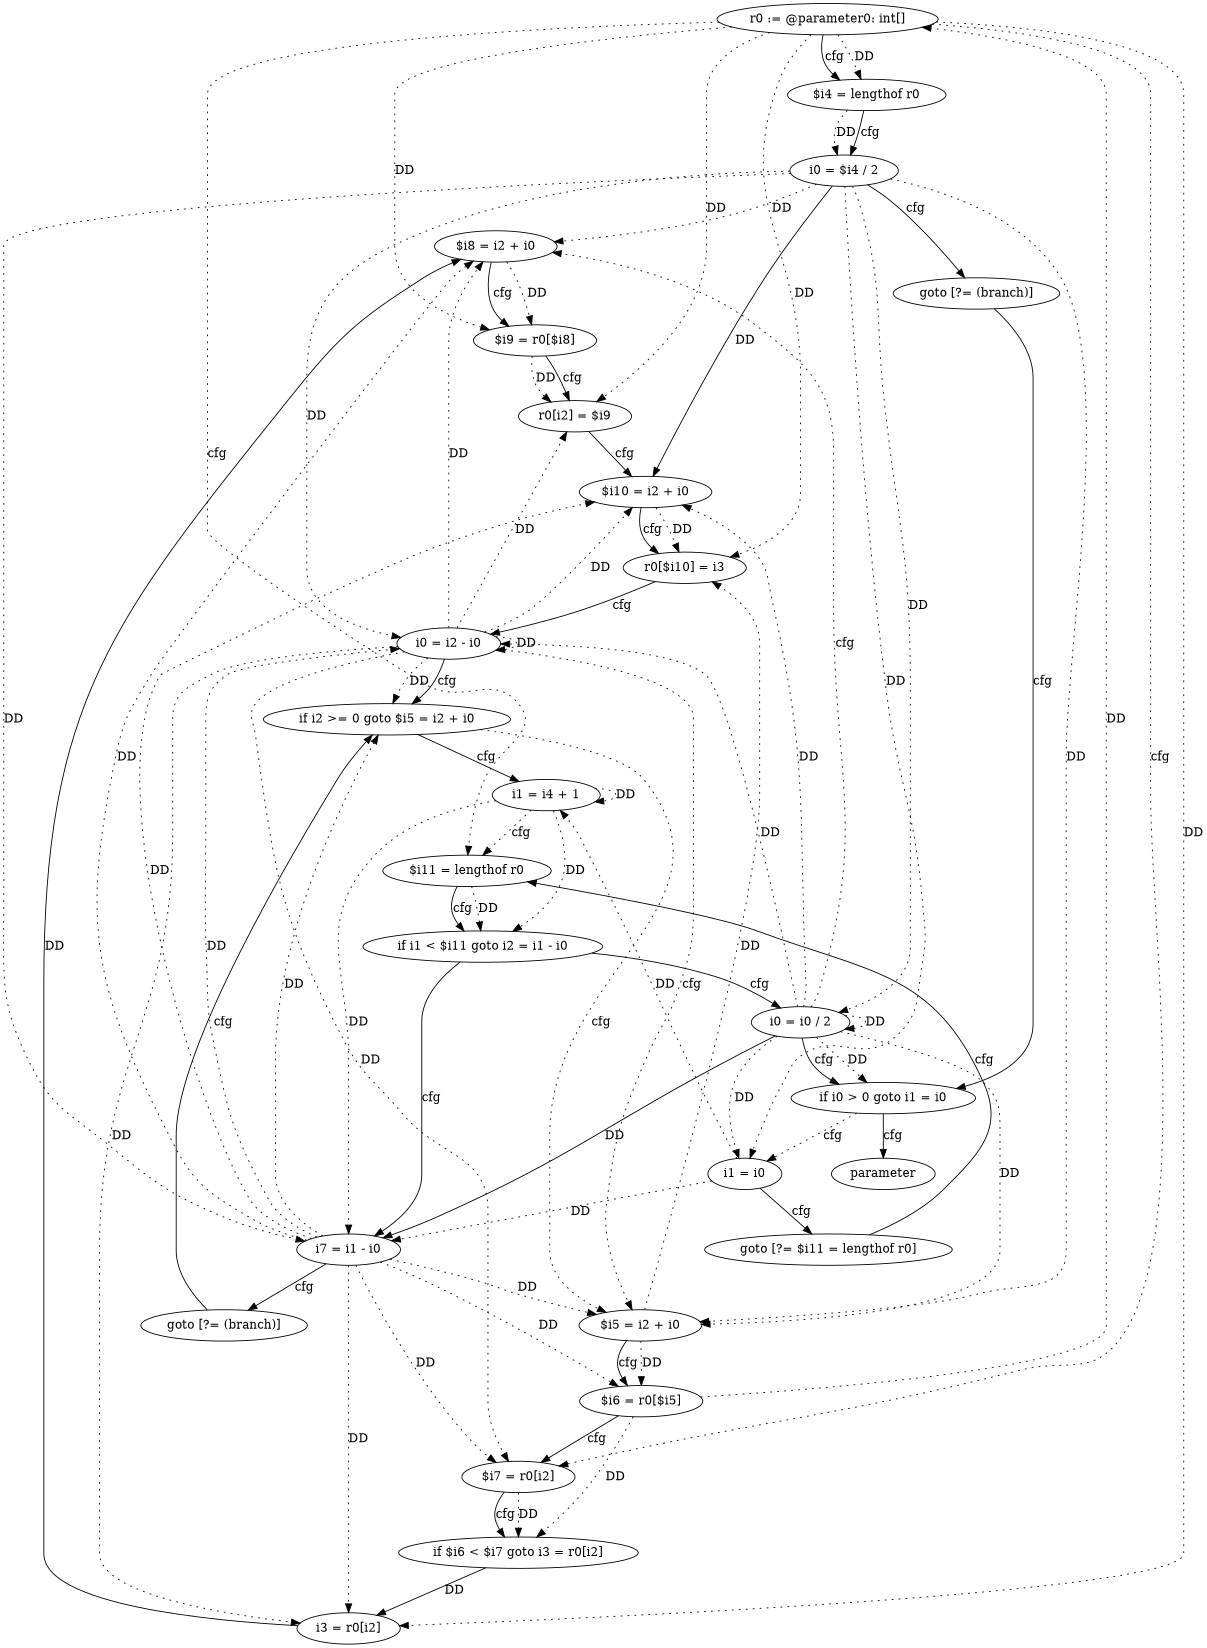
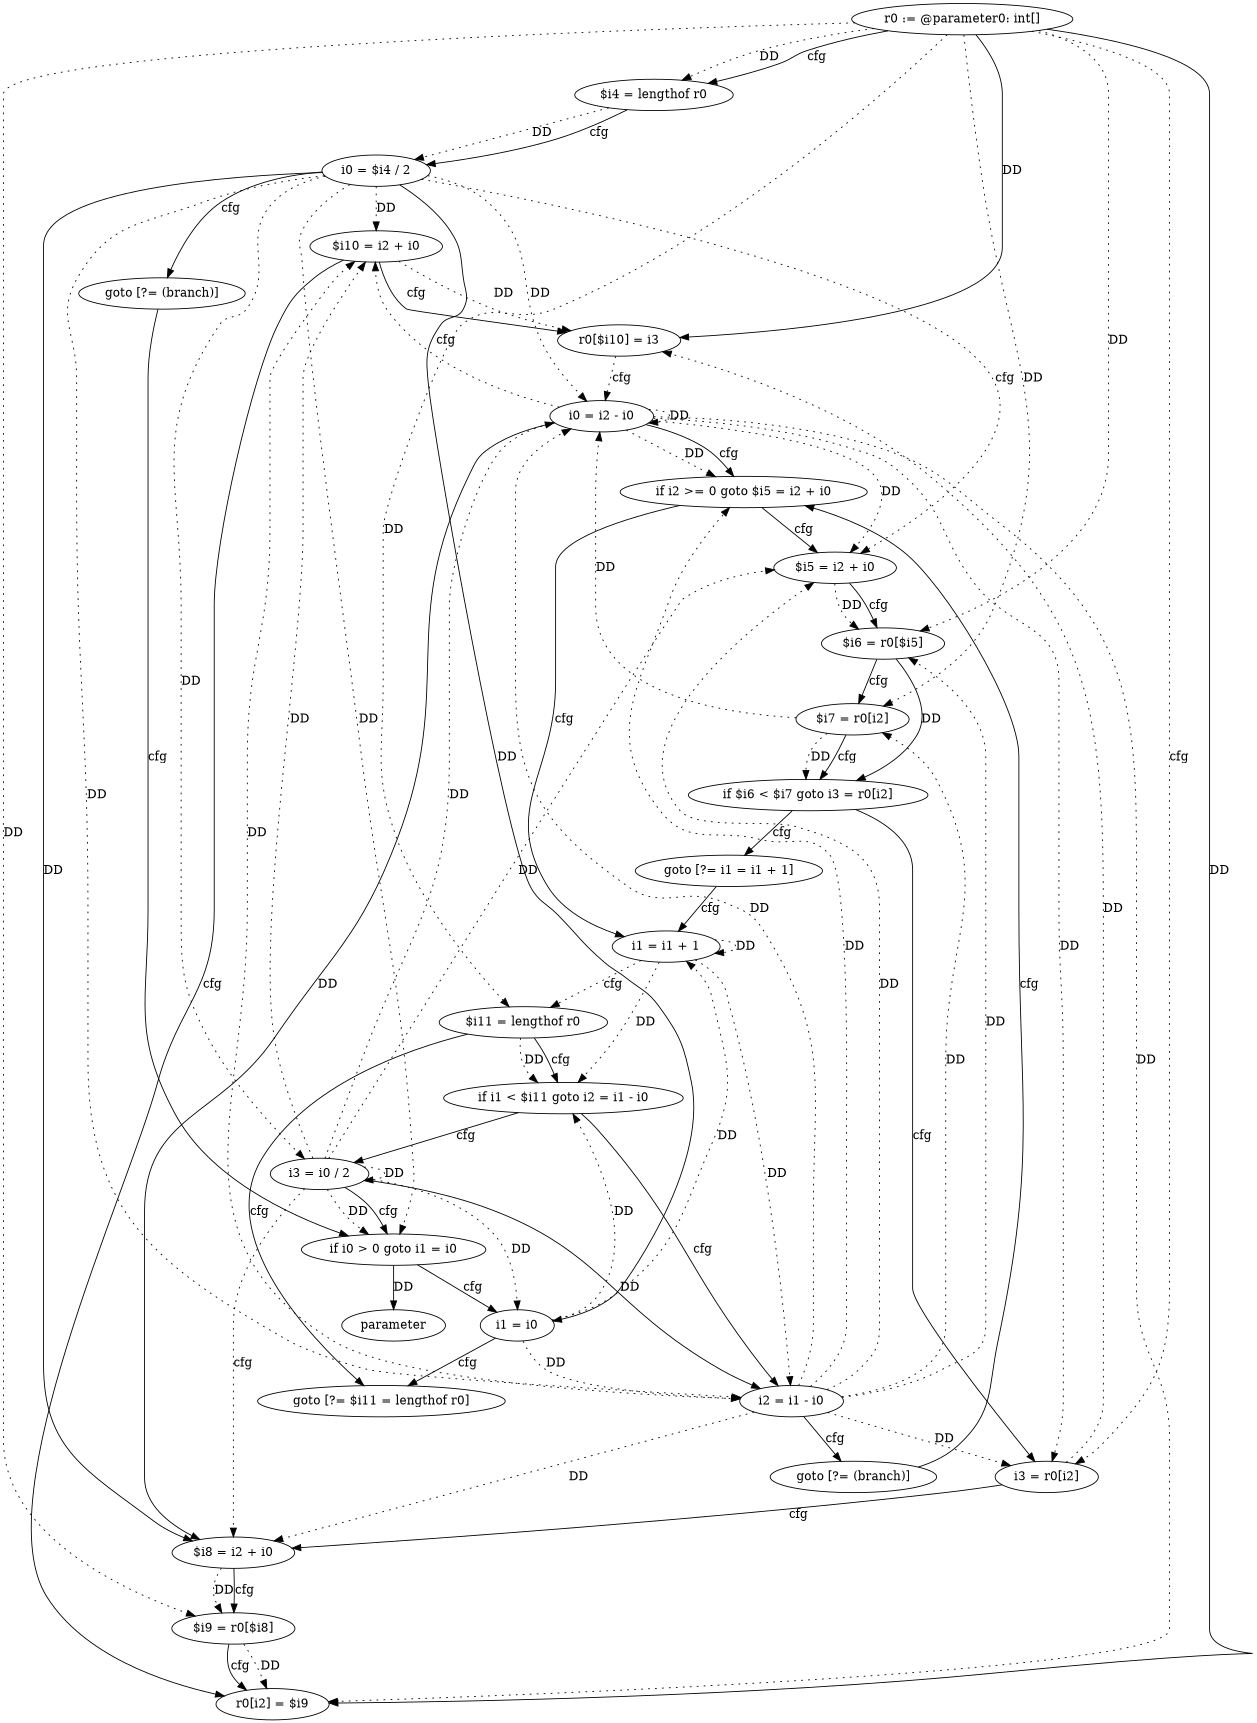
(707, 207) -> (1210, 1254)
(692, 223) -> (44, 773)
(793, 303) -> (963, 290)
(737, 323) -> (376, 204)
(449, 445) -> (317, 980)
(607, 451) -> (183, 1019)
(217, 454) -> (394, 530)
(601, 568) -> (446, 340)
(579, 611) -> (611, 374)
none -> (354, 695)
(890, 719) -> (503, 789)
(1076, 757) -> (1005, 378)
(1160, 757) -> (1033, 378)
(546, 795) -> (666, 947)
(1106, 821) -> (1109, 356)
(1194, 833) -> (1179, 757)
none -> (729, 871)
(737, 945) -> (1100, 804)
(55, 947) -> (799, 1515)
(619, 966) -> (786, 527)
(884, 976) -> (260, 1165)
(692, 984) -> (891, 492)
(801, 1022) -> (320, 1174)
(335, 1024) -> (608, 647)
(816, 1135) -> (453, 1286)
(893, 1136) -> (404, 1288)
none -> (614, 1233)
(349, 1250) -> (792, 1401)
(594, 1479) -> (920, 728)
(454, 1591) -> (922, 1136)
